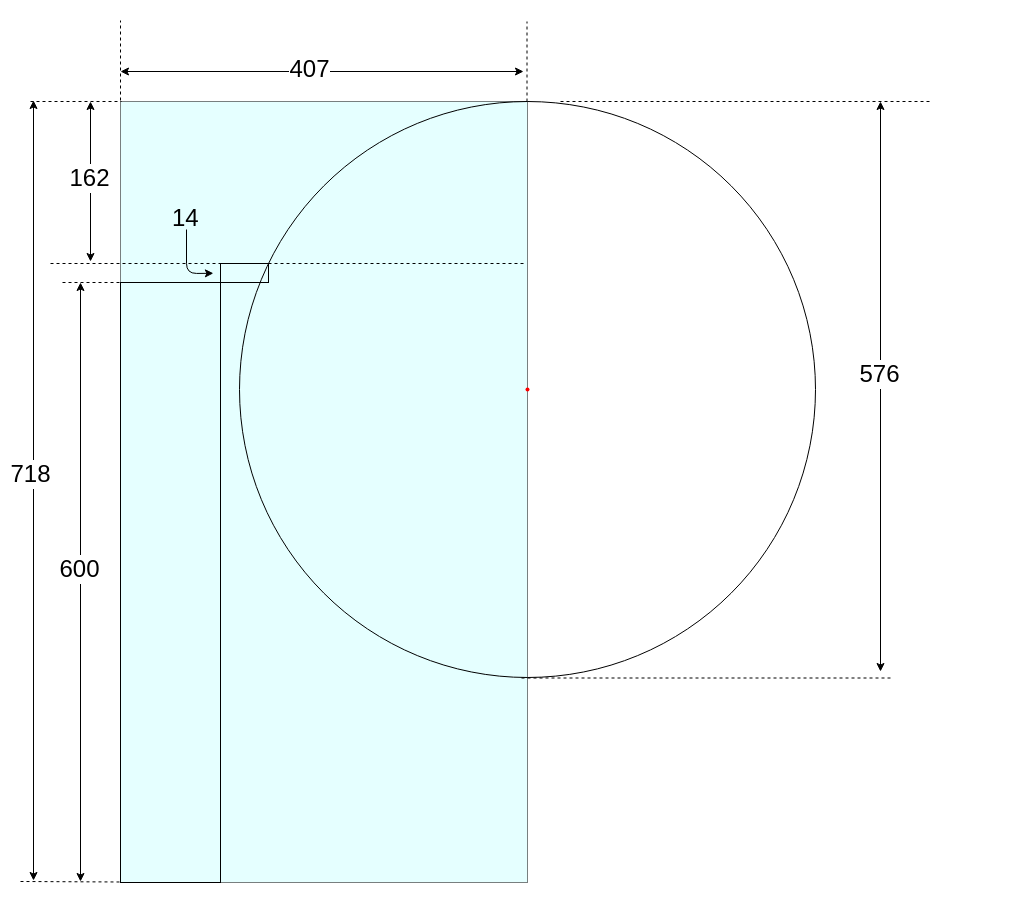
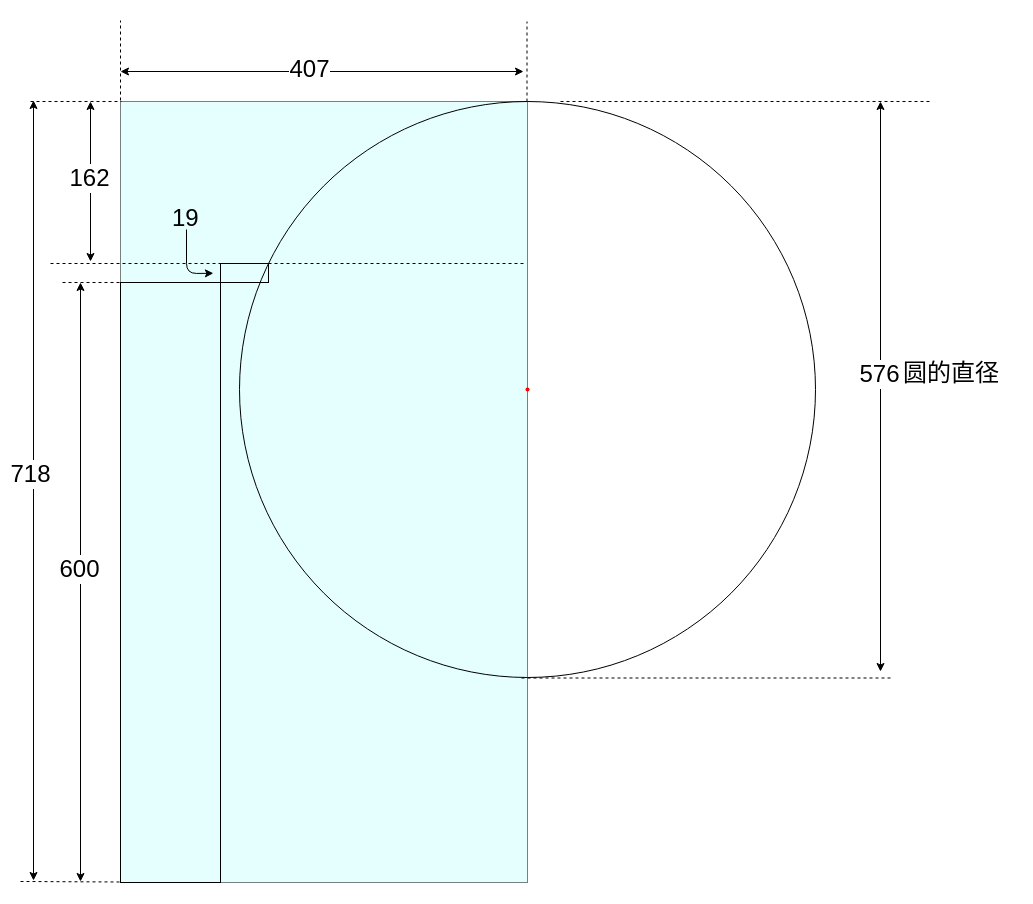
(186, 219) -> (186, 219)
none -> (957, 372)
